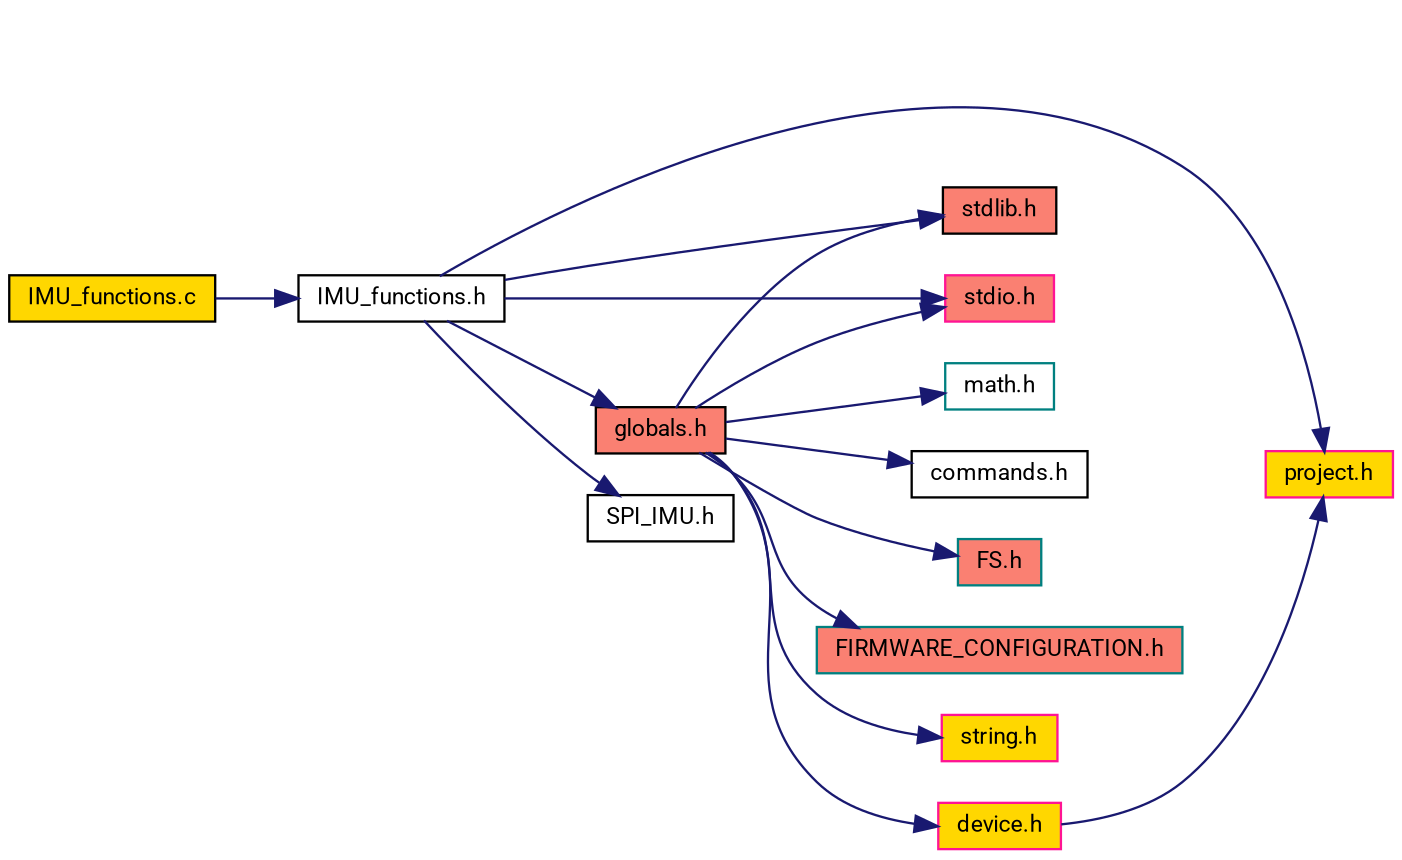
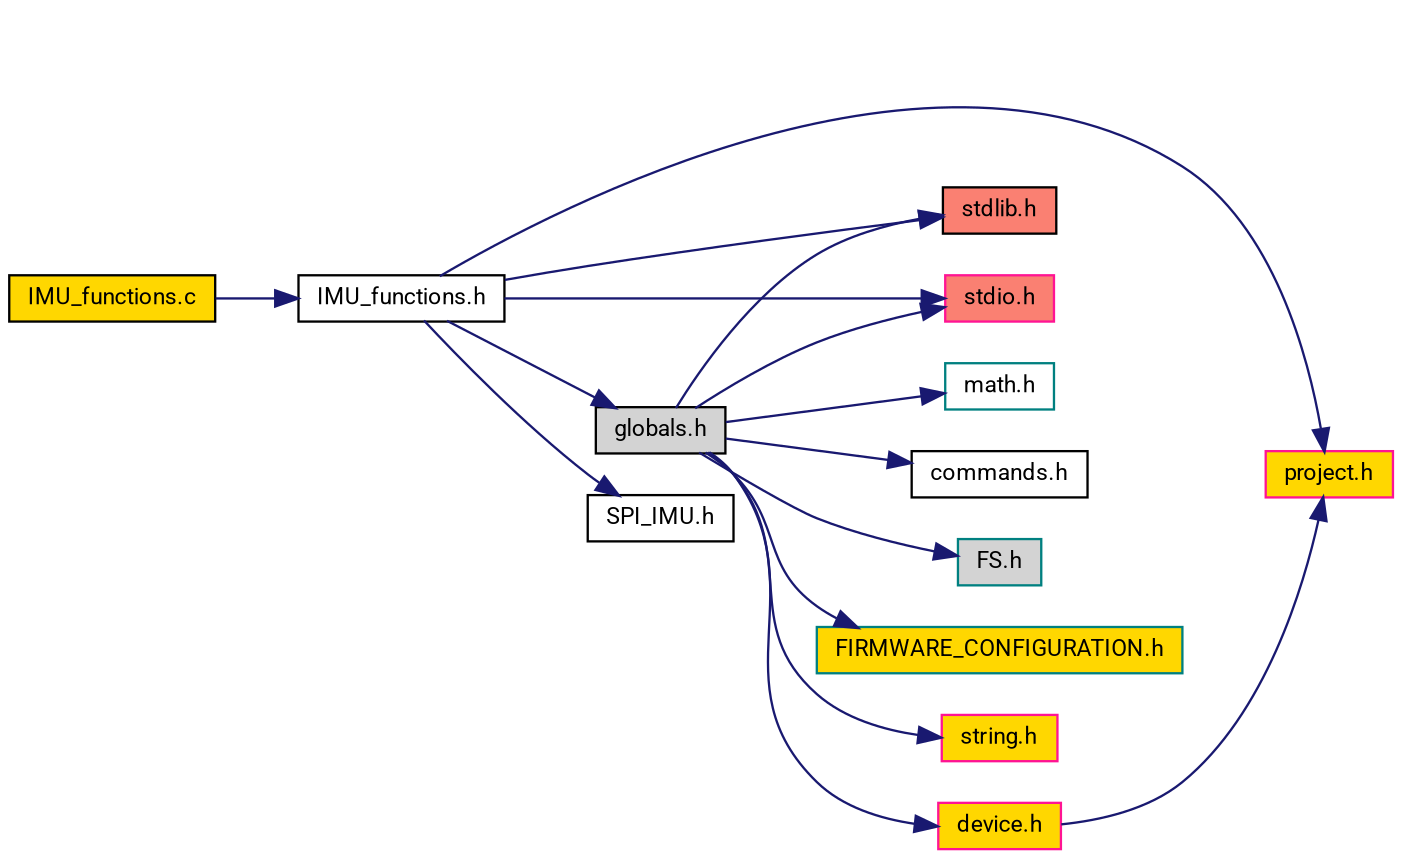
(661, 430) -> (661, 430)
(1000, 562) -> (1000, 562)
(1000, 650) -> (1000, 650)
